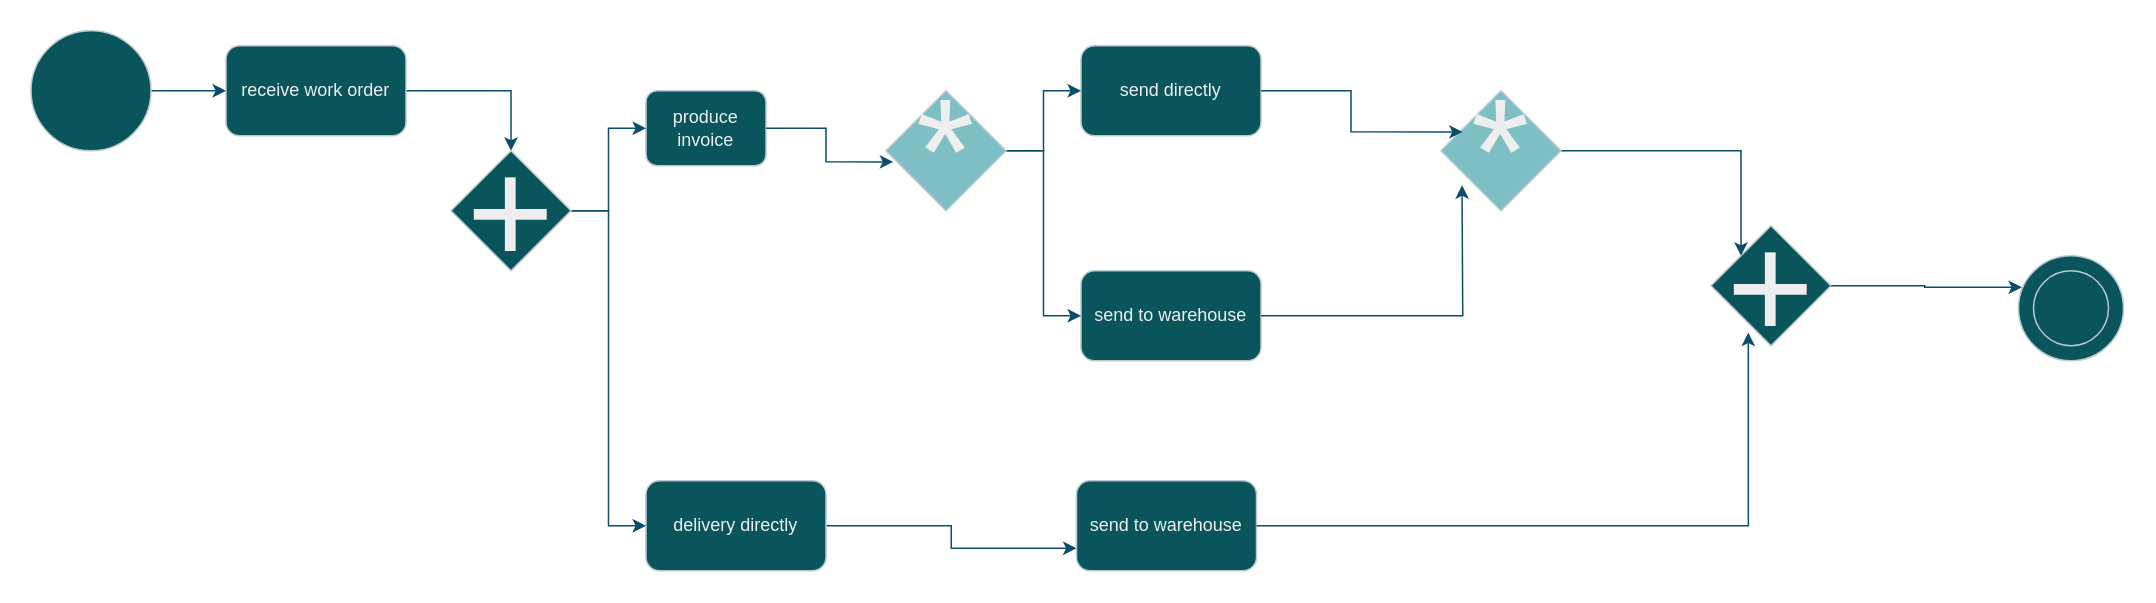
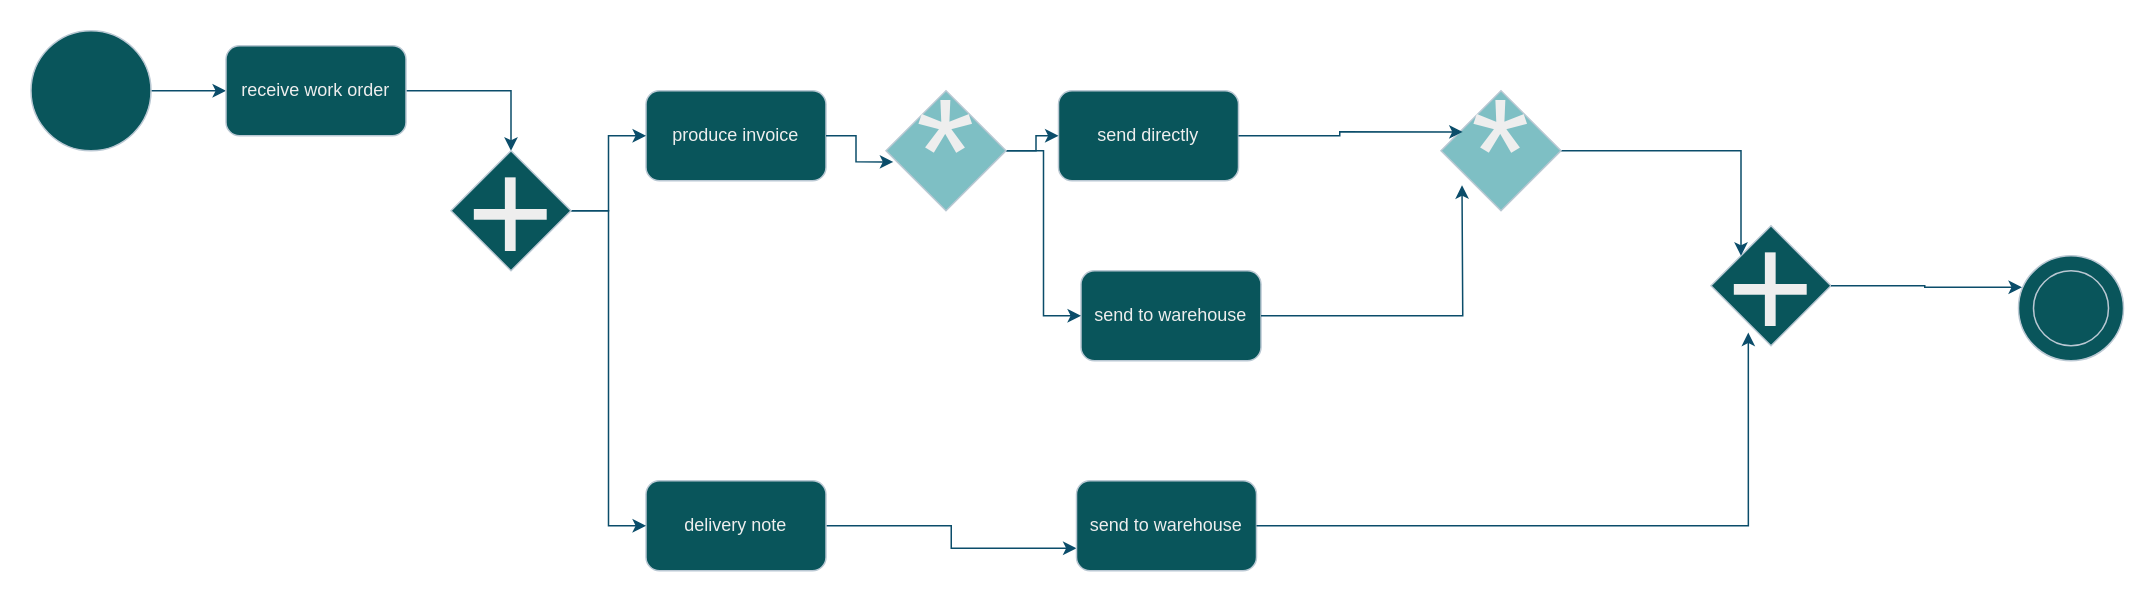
(1171, 91) -> (1148, 136)
(706, 128) -> (736, 136)
(736, 526) -> (736, 526)
